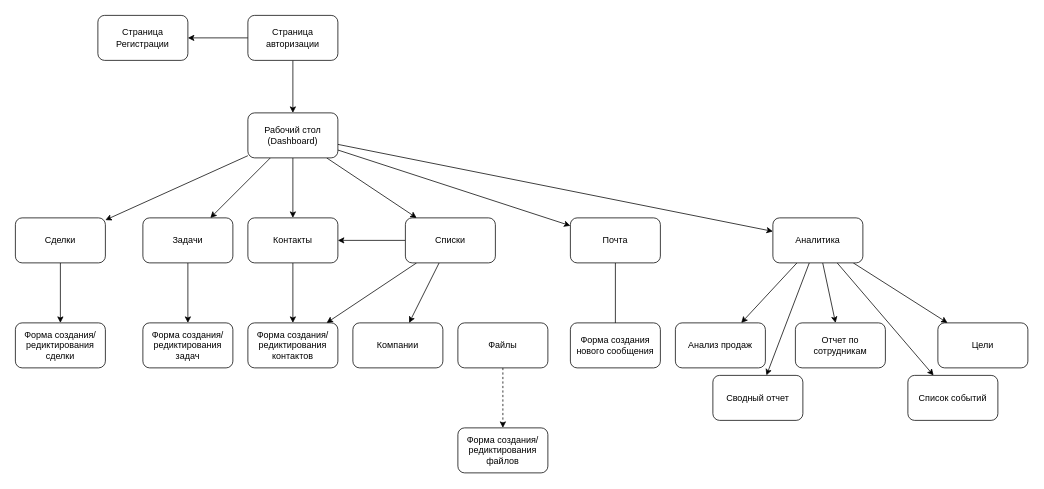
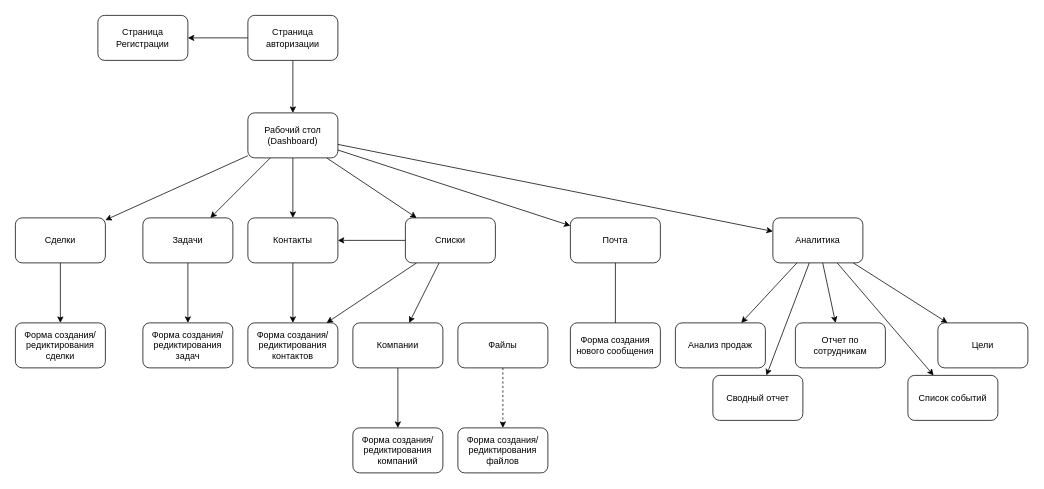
none -> (398, 421)
none -> (398, 450)
